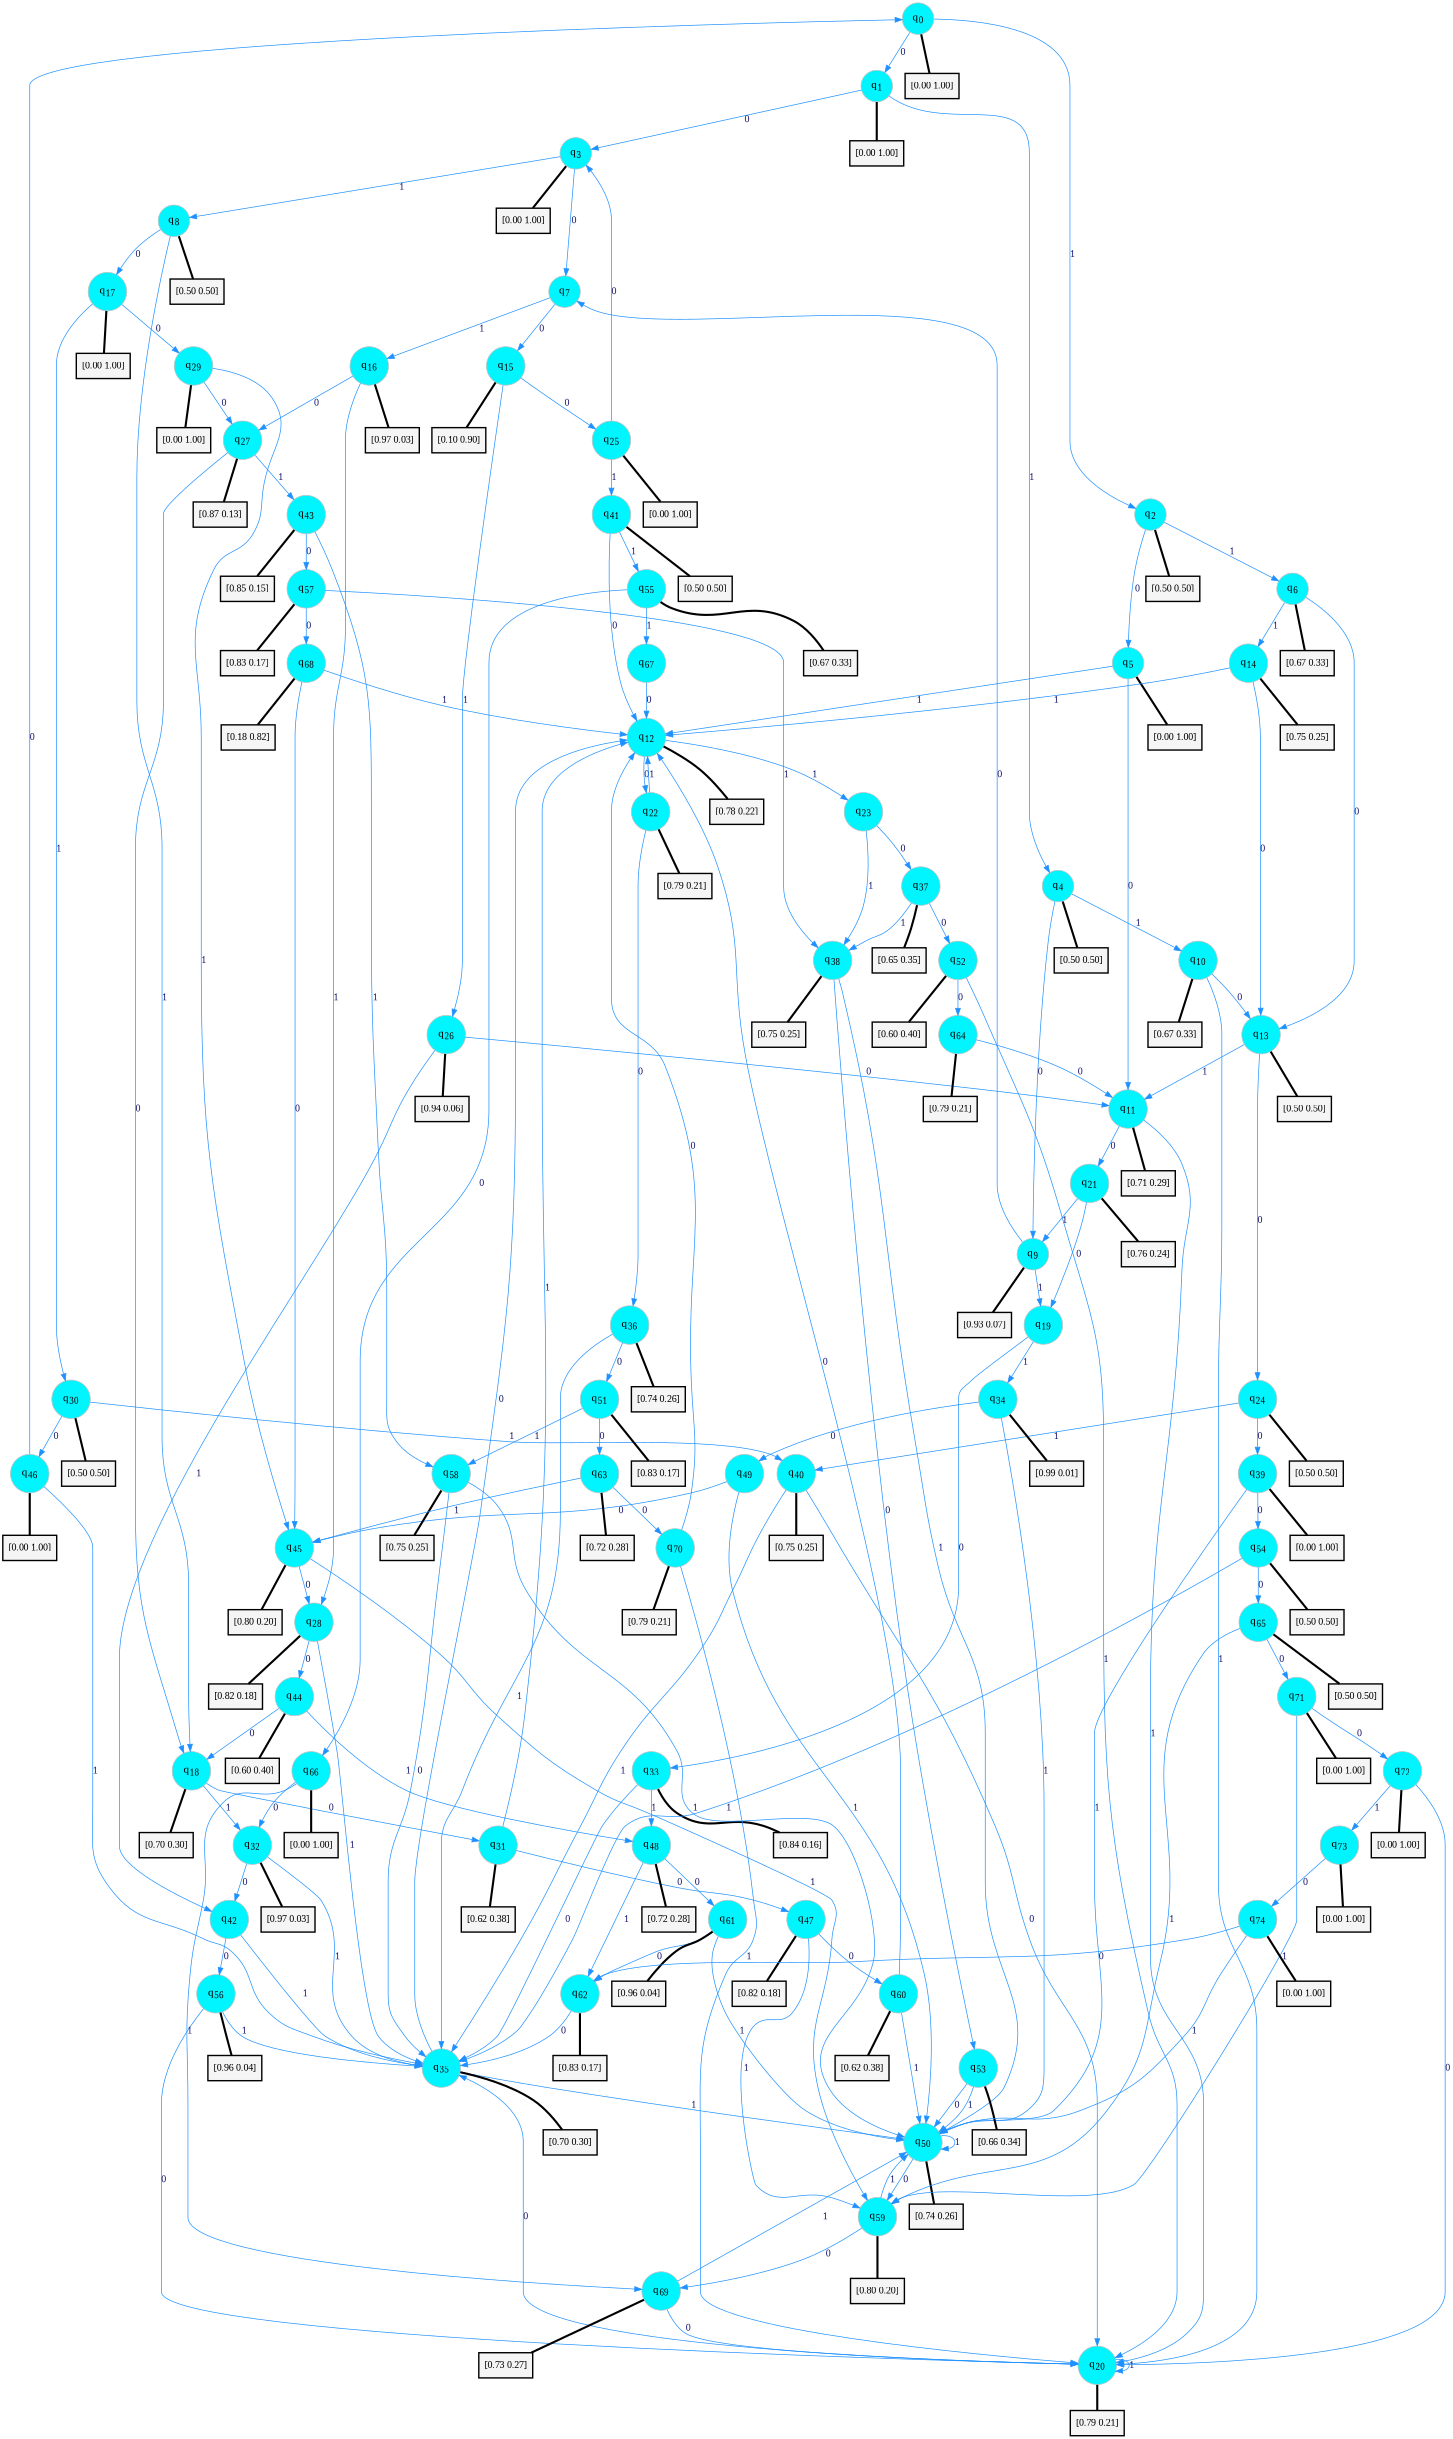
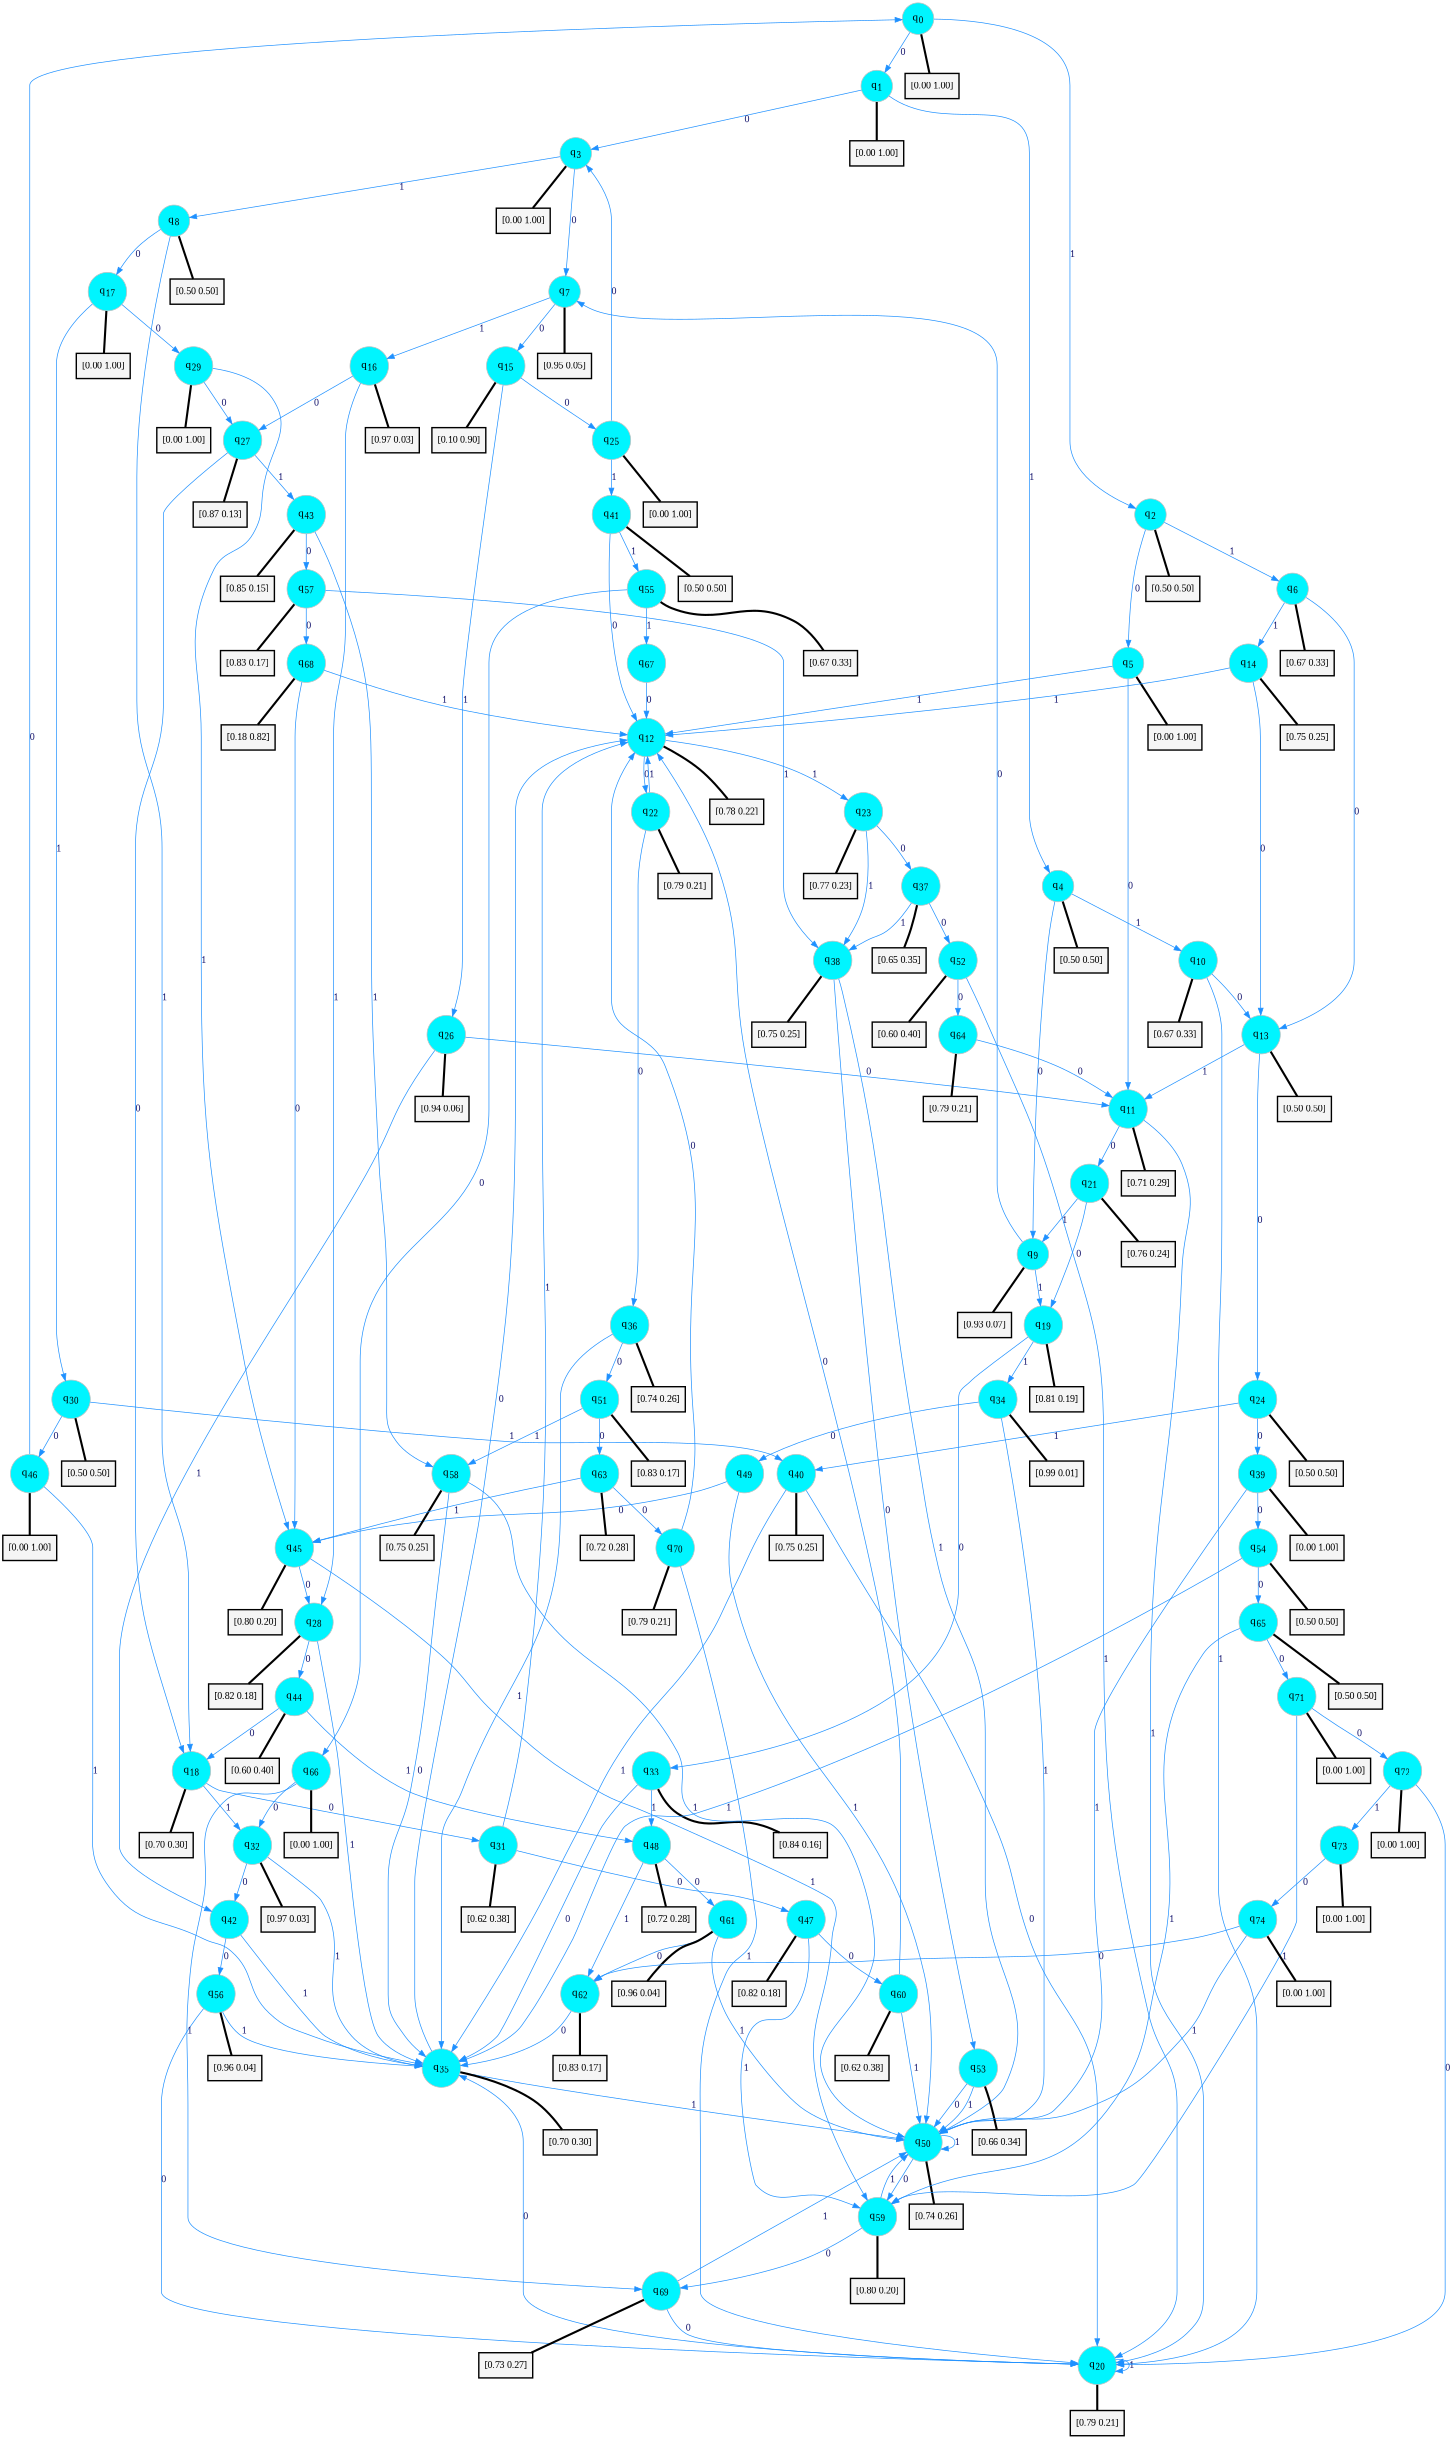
none -> (565, 366)
none -> (831, 886)
none -> (1057, 1399)
